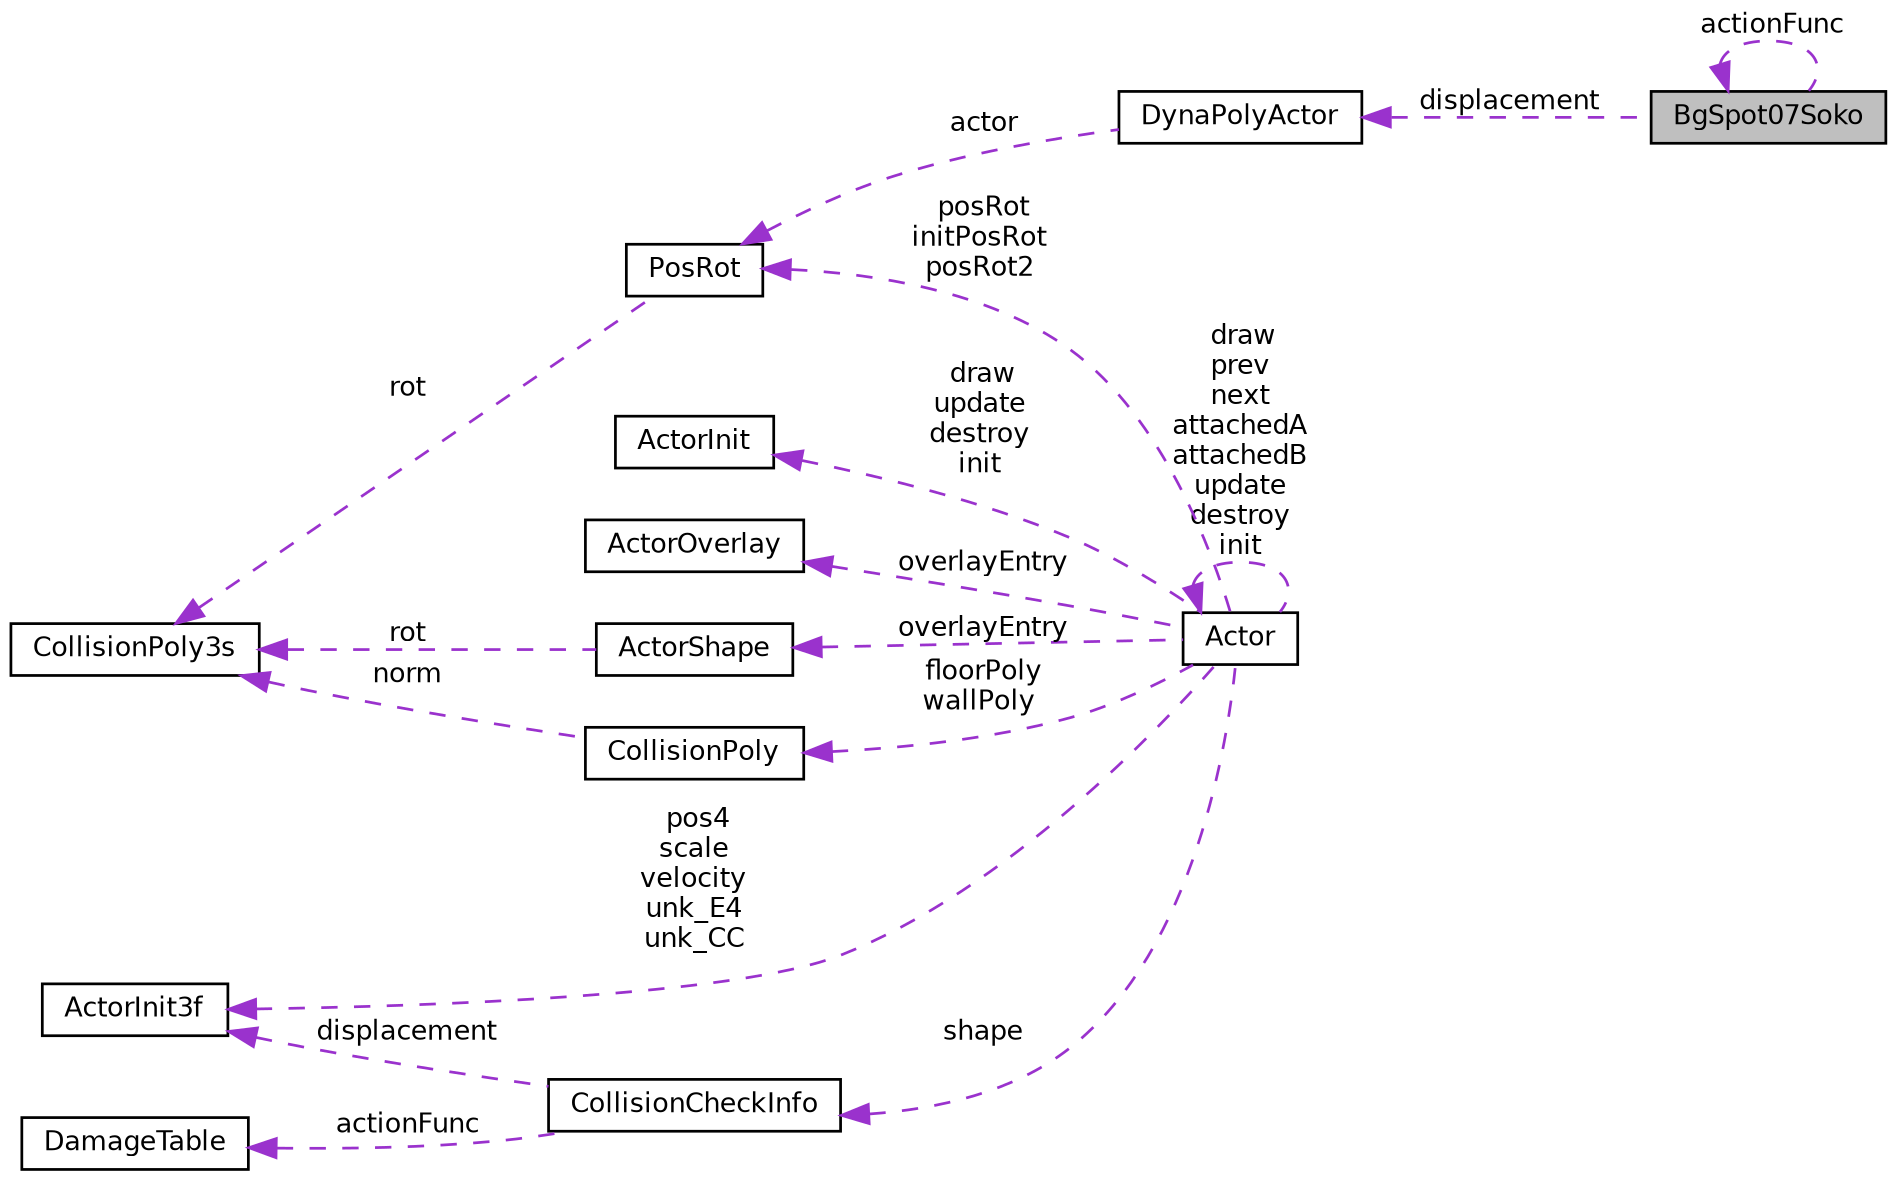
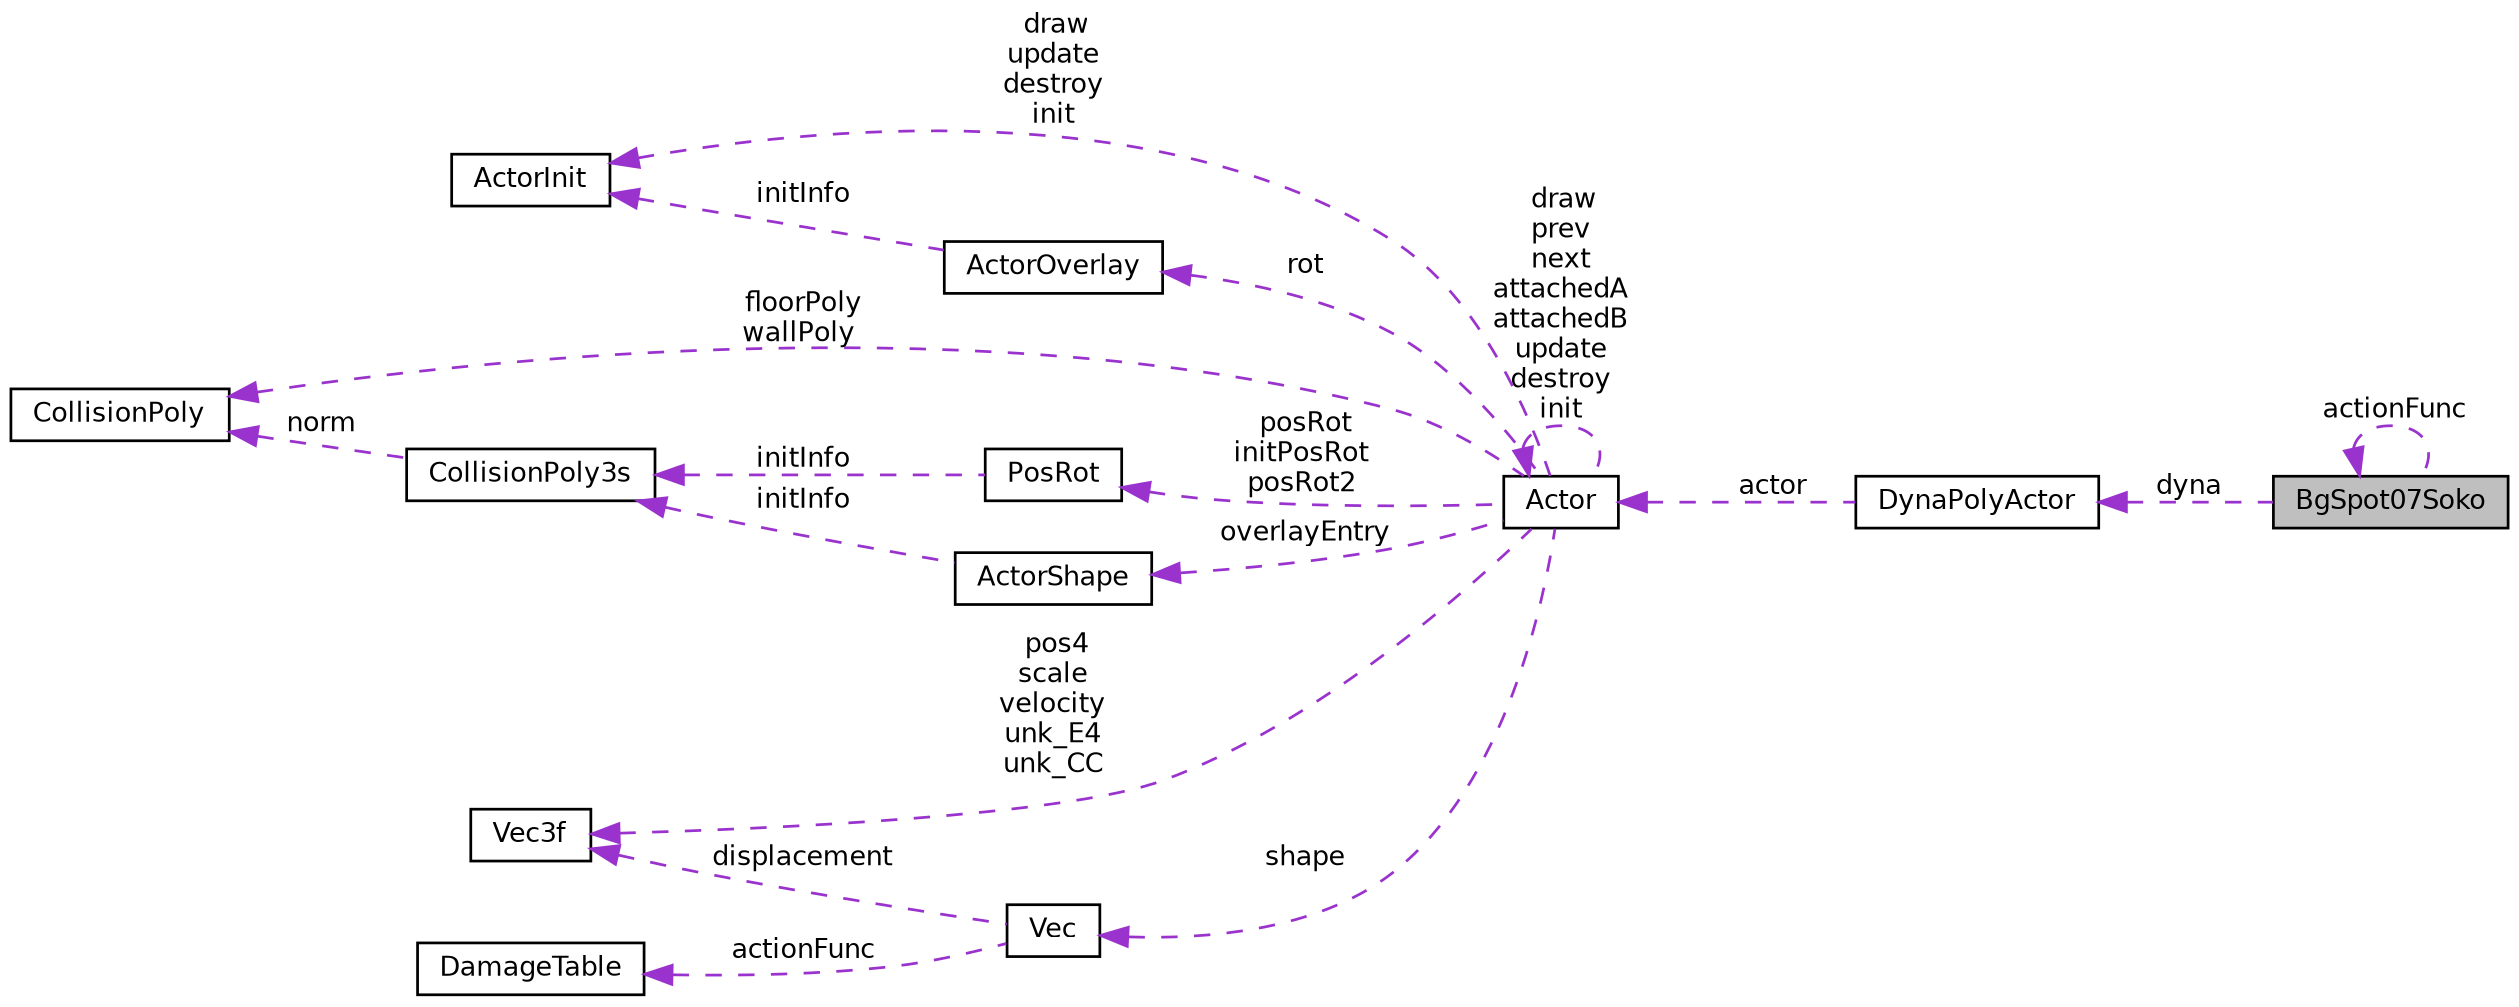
(1506, 102) -> (2186, 487)
(938, 164) -> (1751, 502)
none -> (791, 225)
(404, 389) -> (800, 460)
(980, 564) -> (1302, 266)
(404, 635) -> (800, 501)
(426, 712) -> (332, 447)
(135, 1010) -> (531, 835)
(695, 1105) -> (1053, 931)
